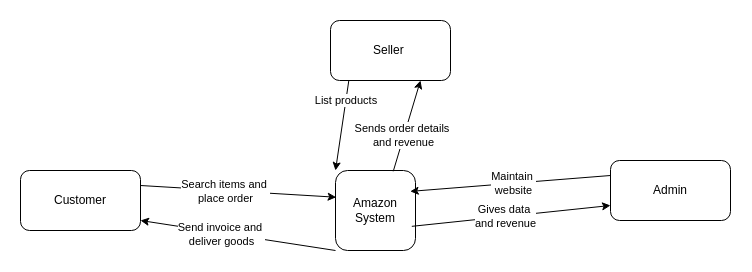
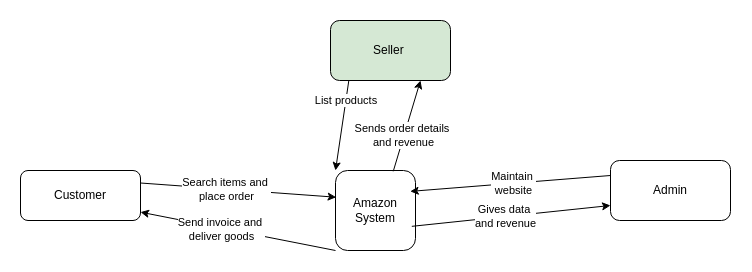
(391, 51) -> (391, 51)
(81, 201) -> (81, 196)
